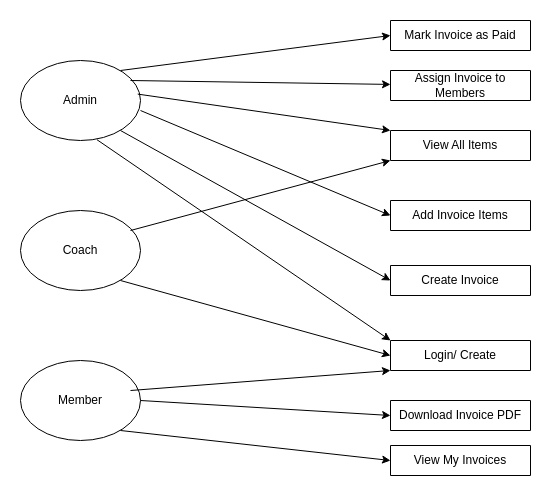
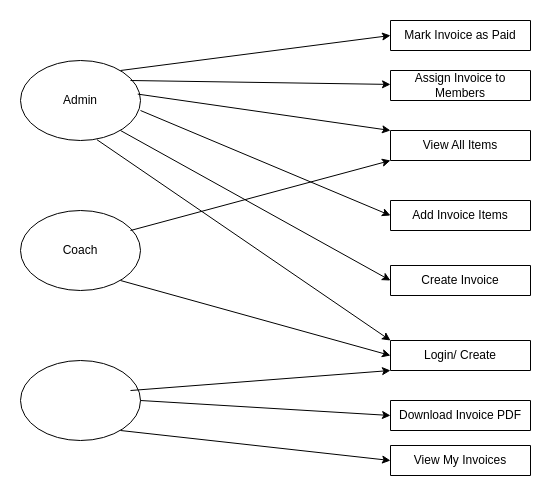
(81, 401) -> none
